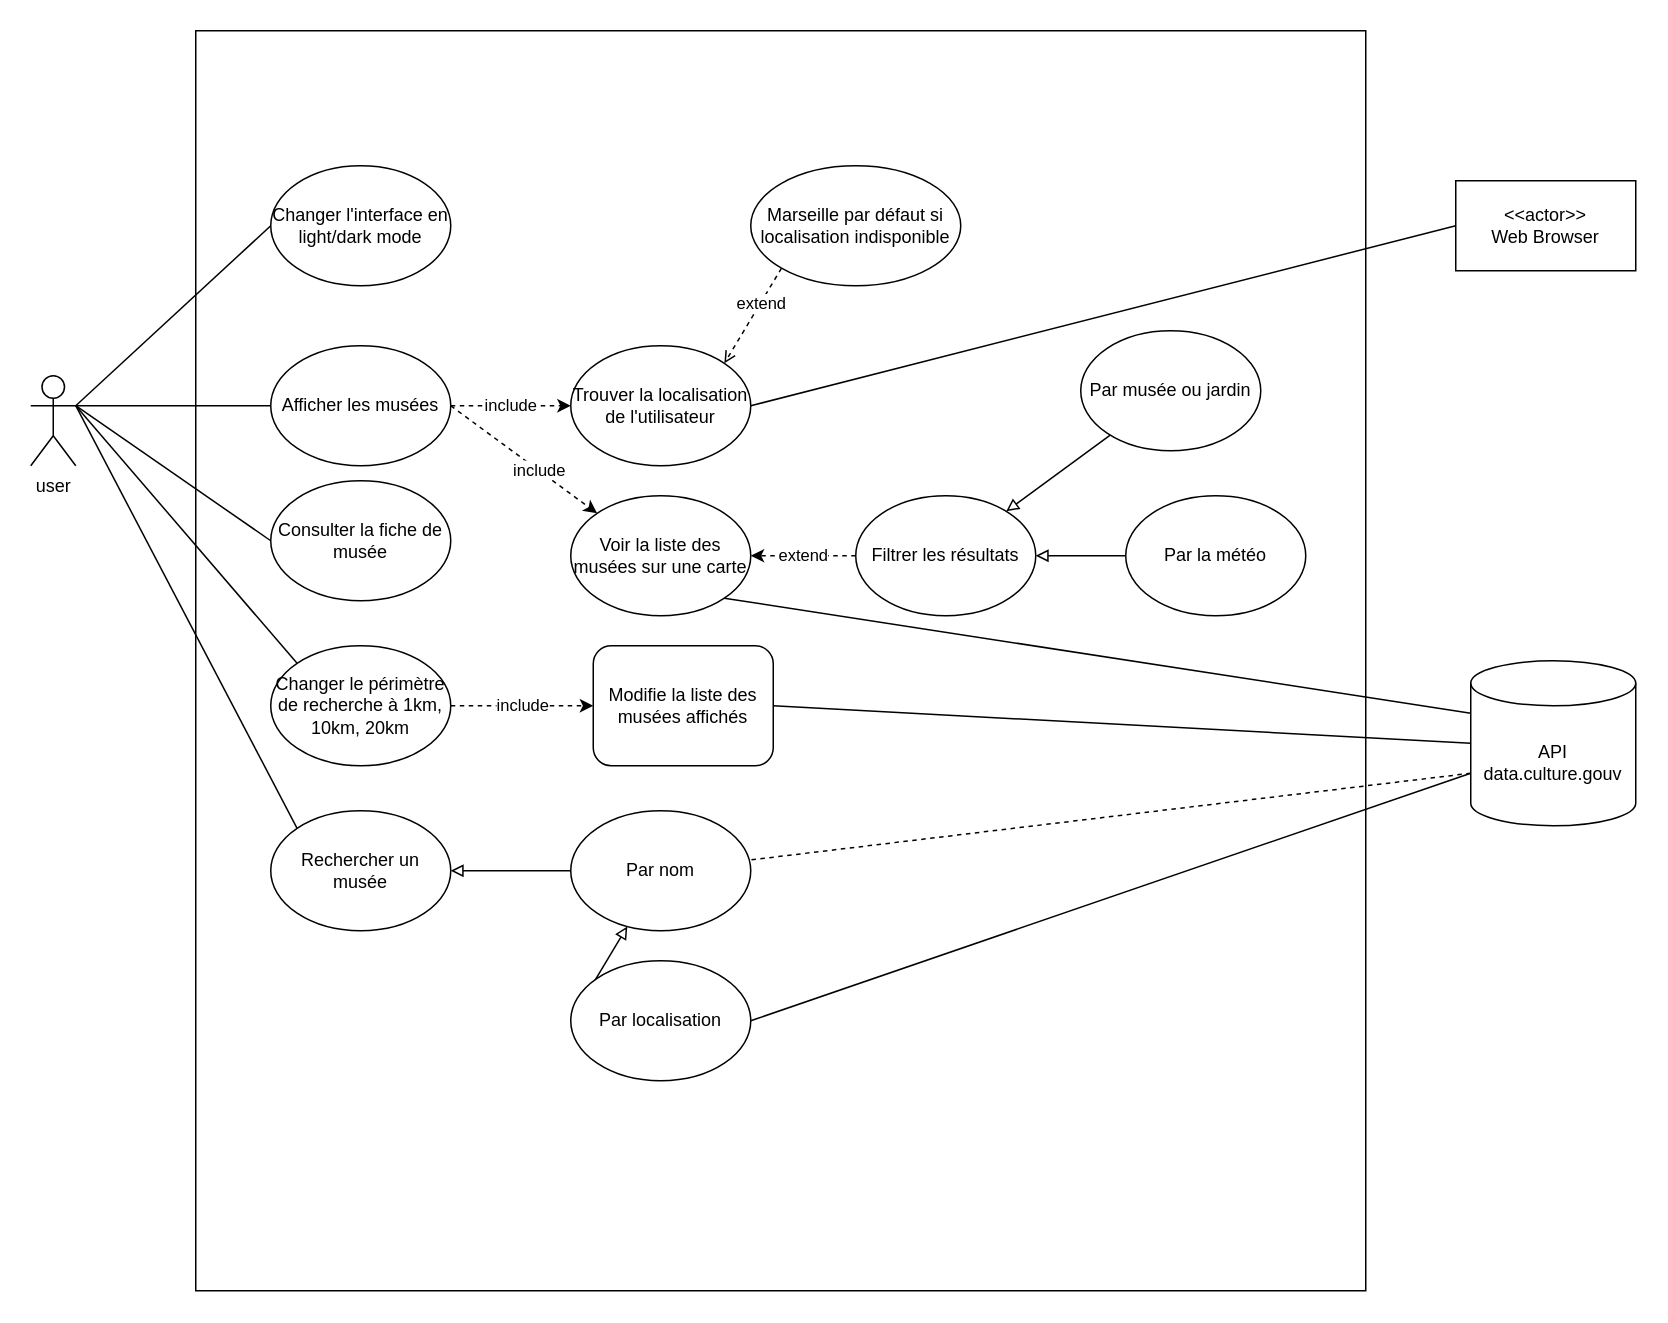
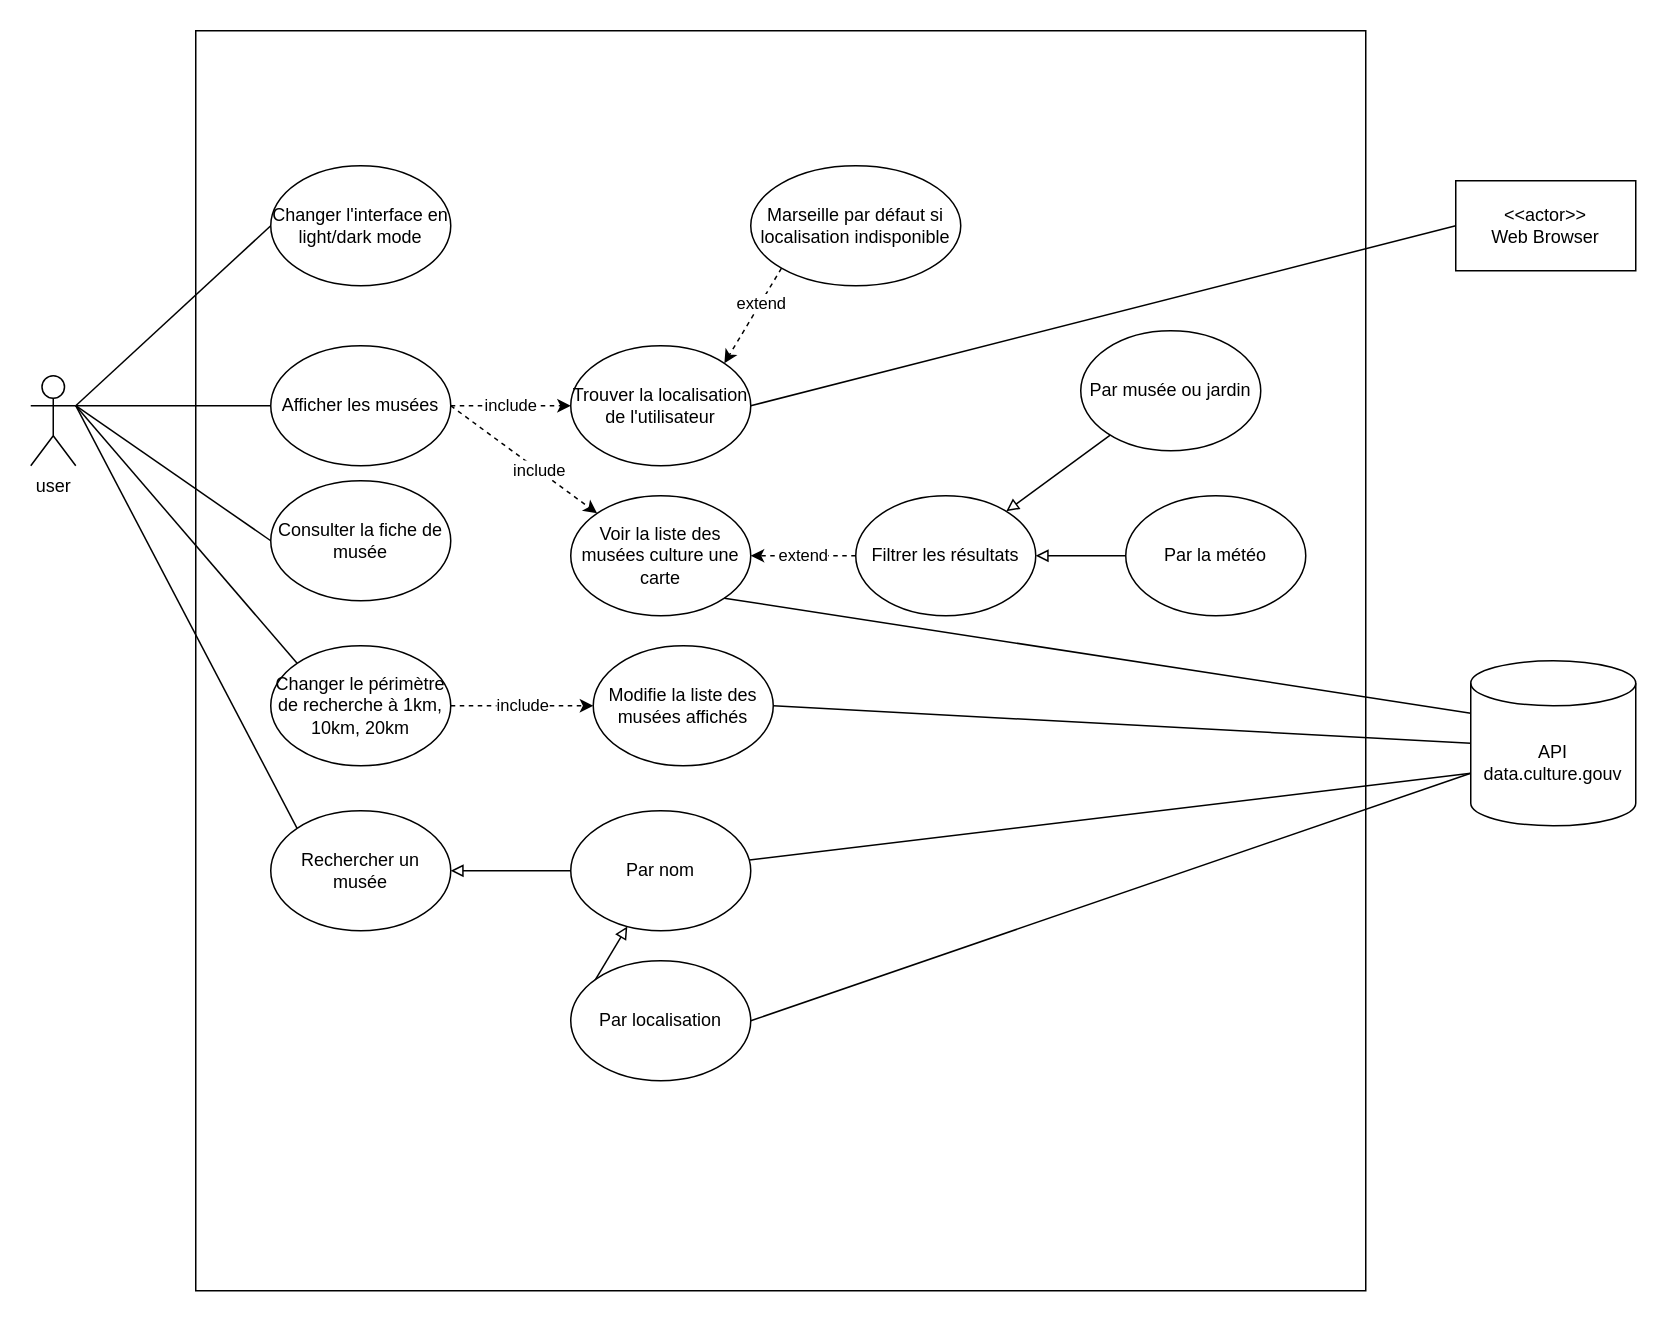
(729, 356) -> (730, 353)
(661, 556) -> (661, 556)
(683, 706) -> (683, 706)
(1103, 818) -> (1103, 818)
